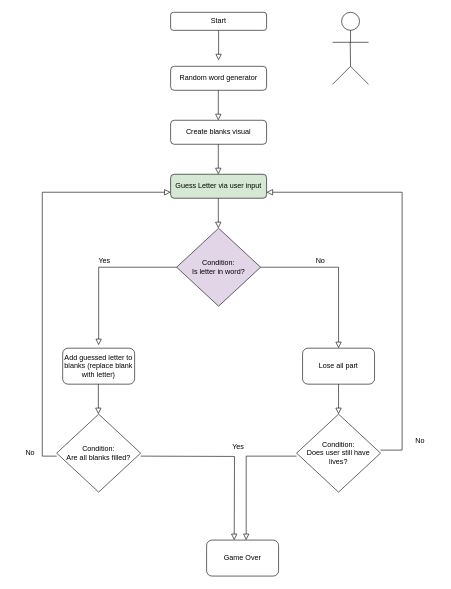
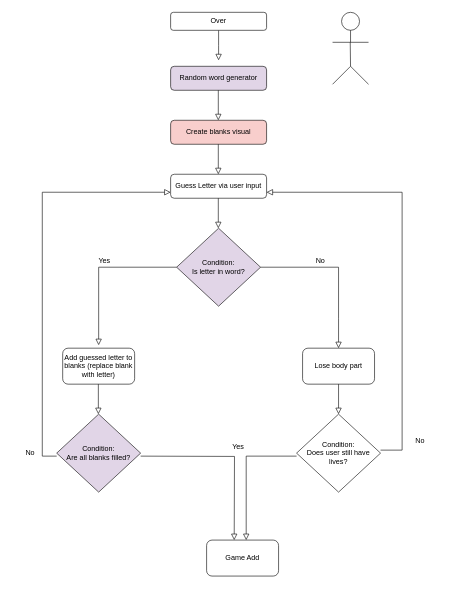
(219, 21) -> (219, 21)
(219, 78) -> (219, 78)
(219, 132) -> (219, 132)
(219, 186) -> (219, 186)
(339, 366) -> (339, 366)
(99, 453) -> (99, 453)
(243, 558) -> (243, 558)
